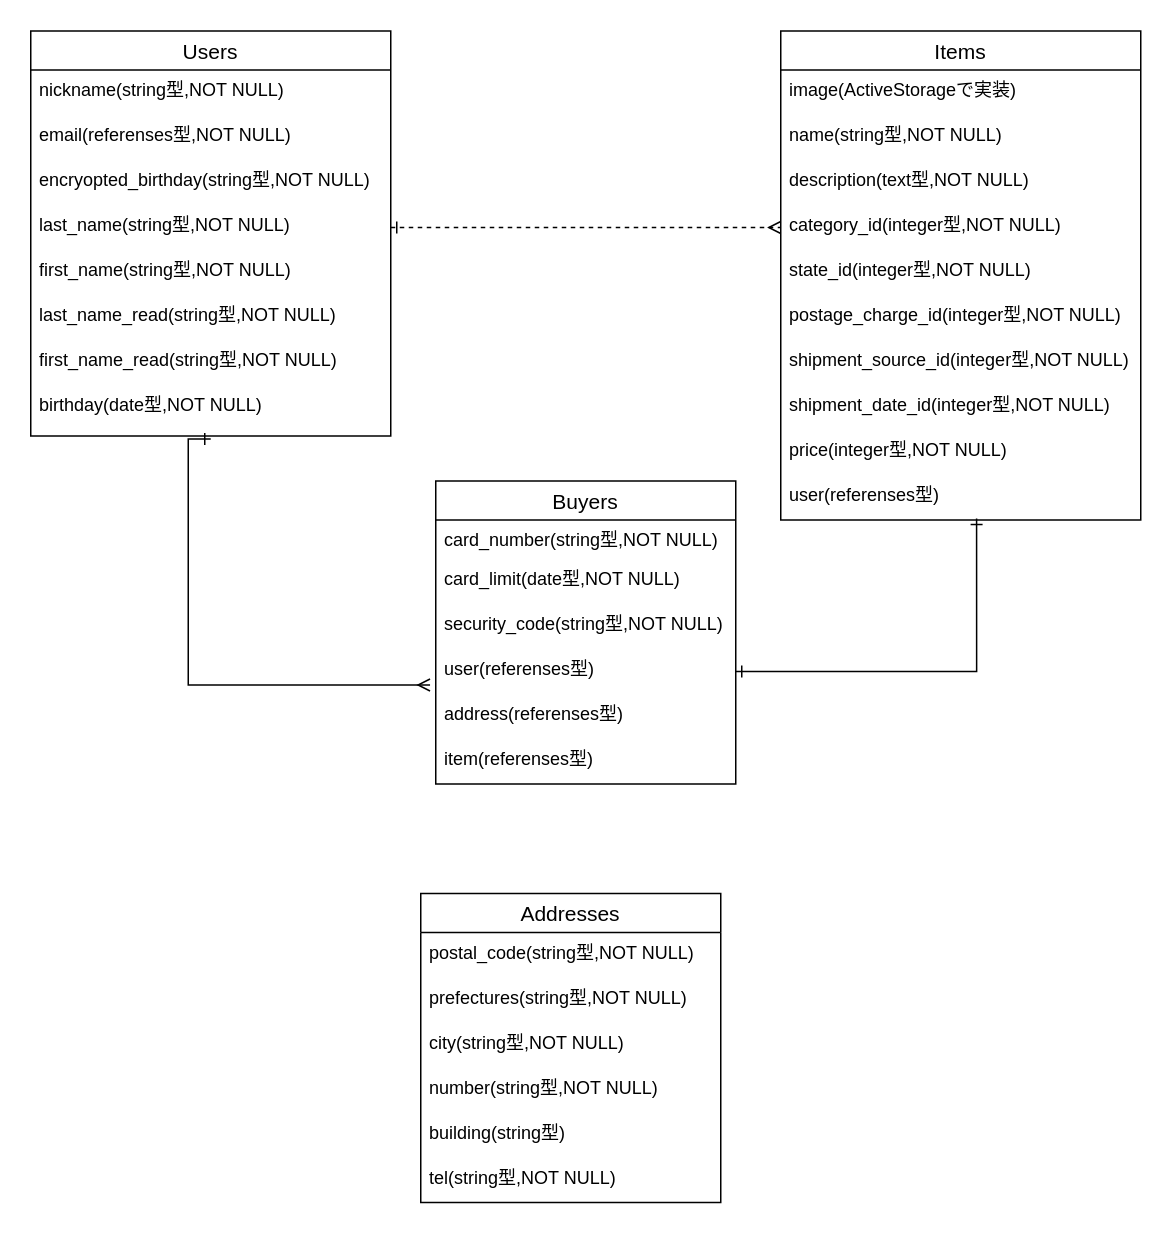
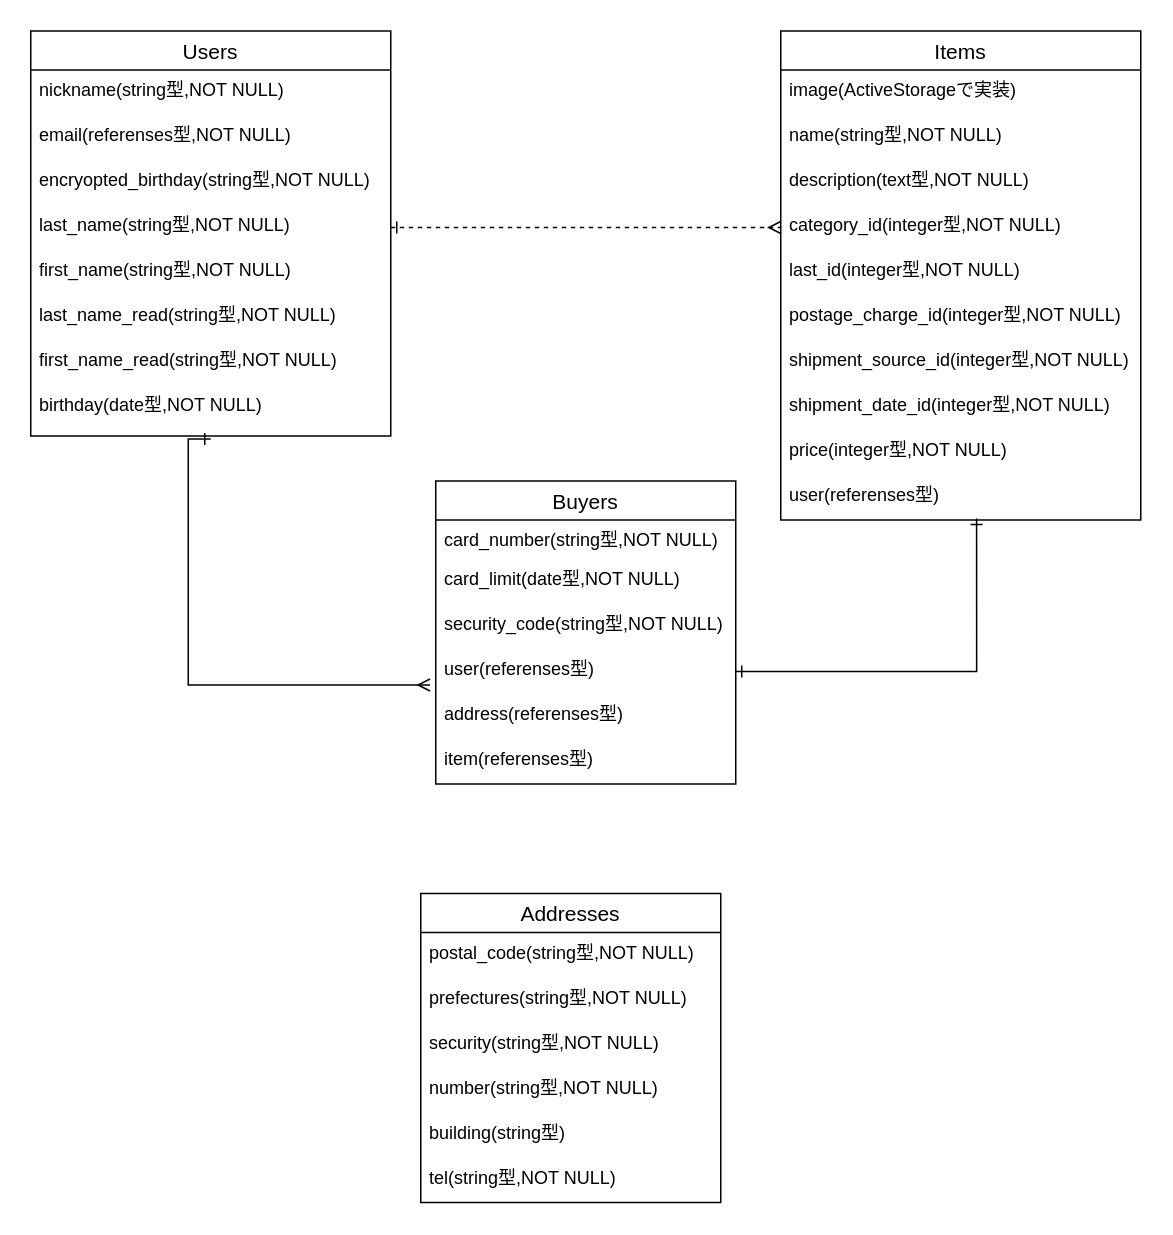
(920, 270) -> (912, 270)
(534, 1043) -> (555, 1043)
